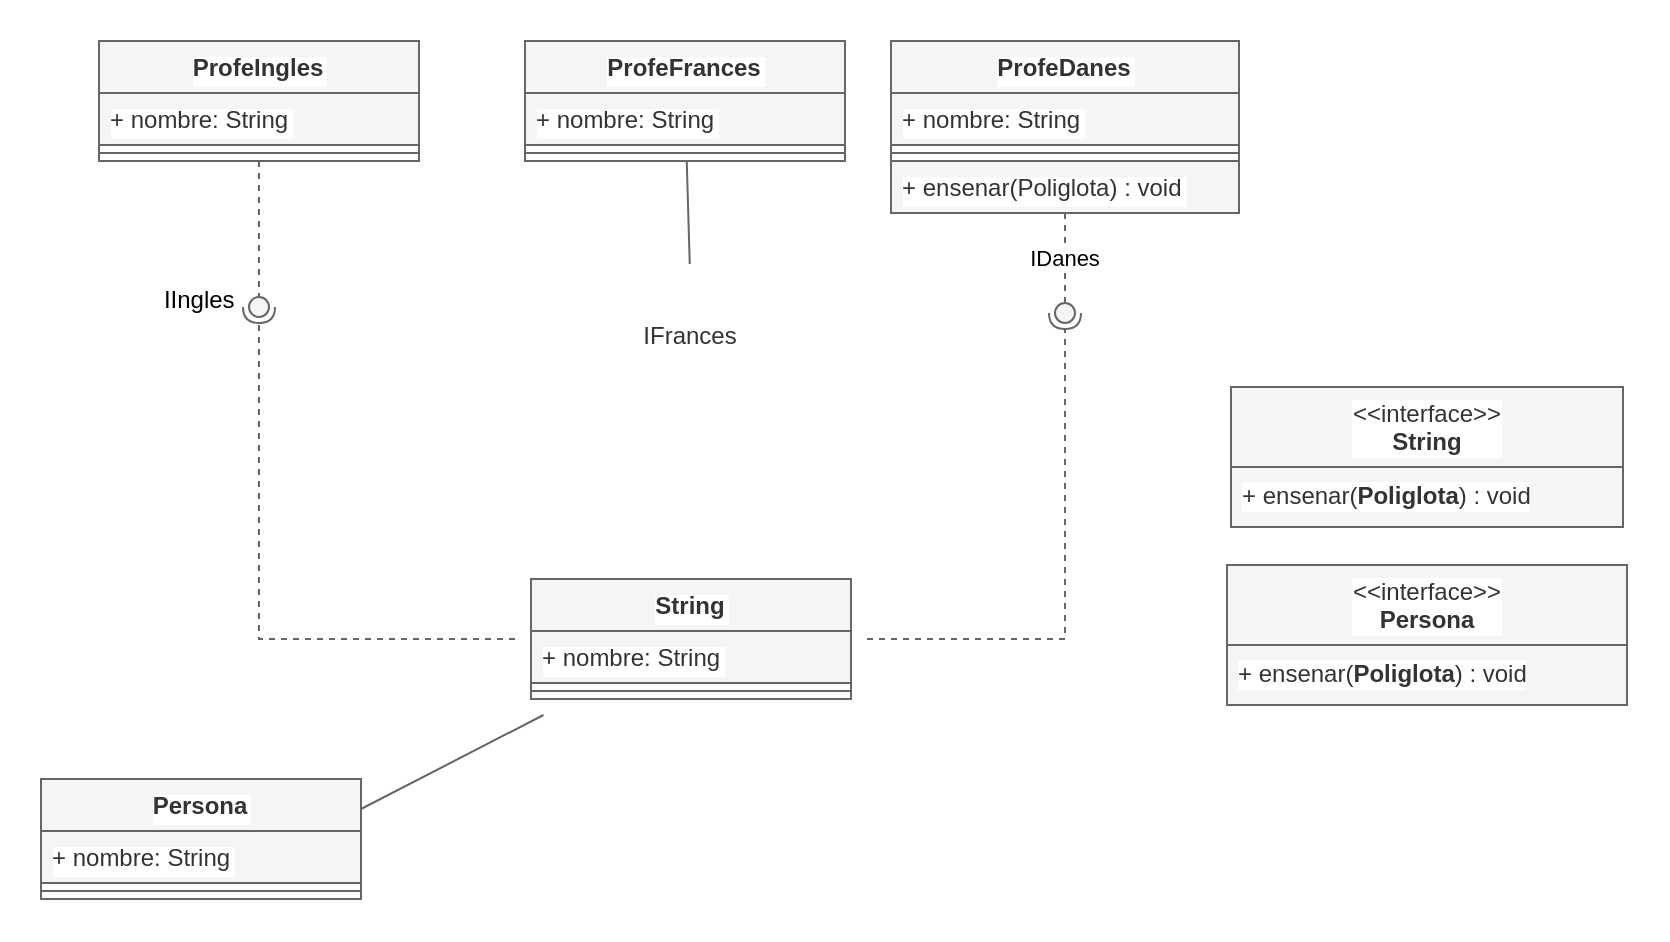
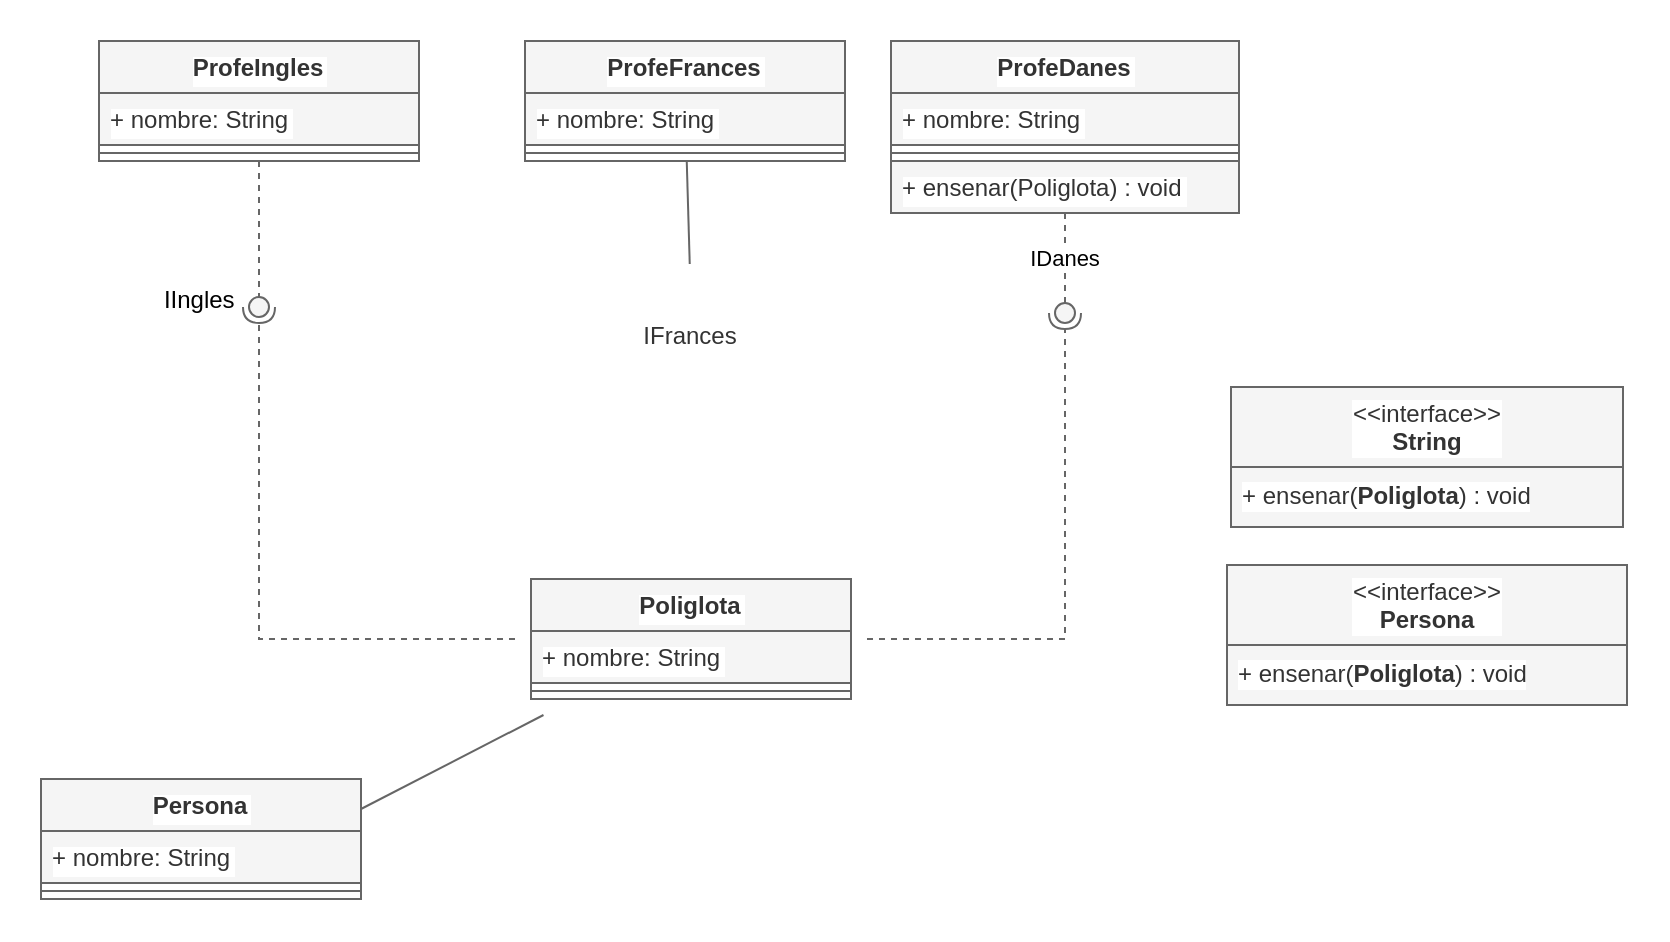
(690, 606) -> (690, 606)
